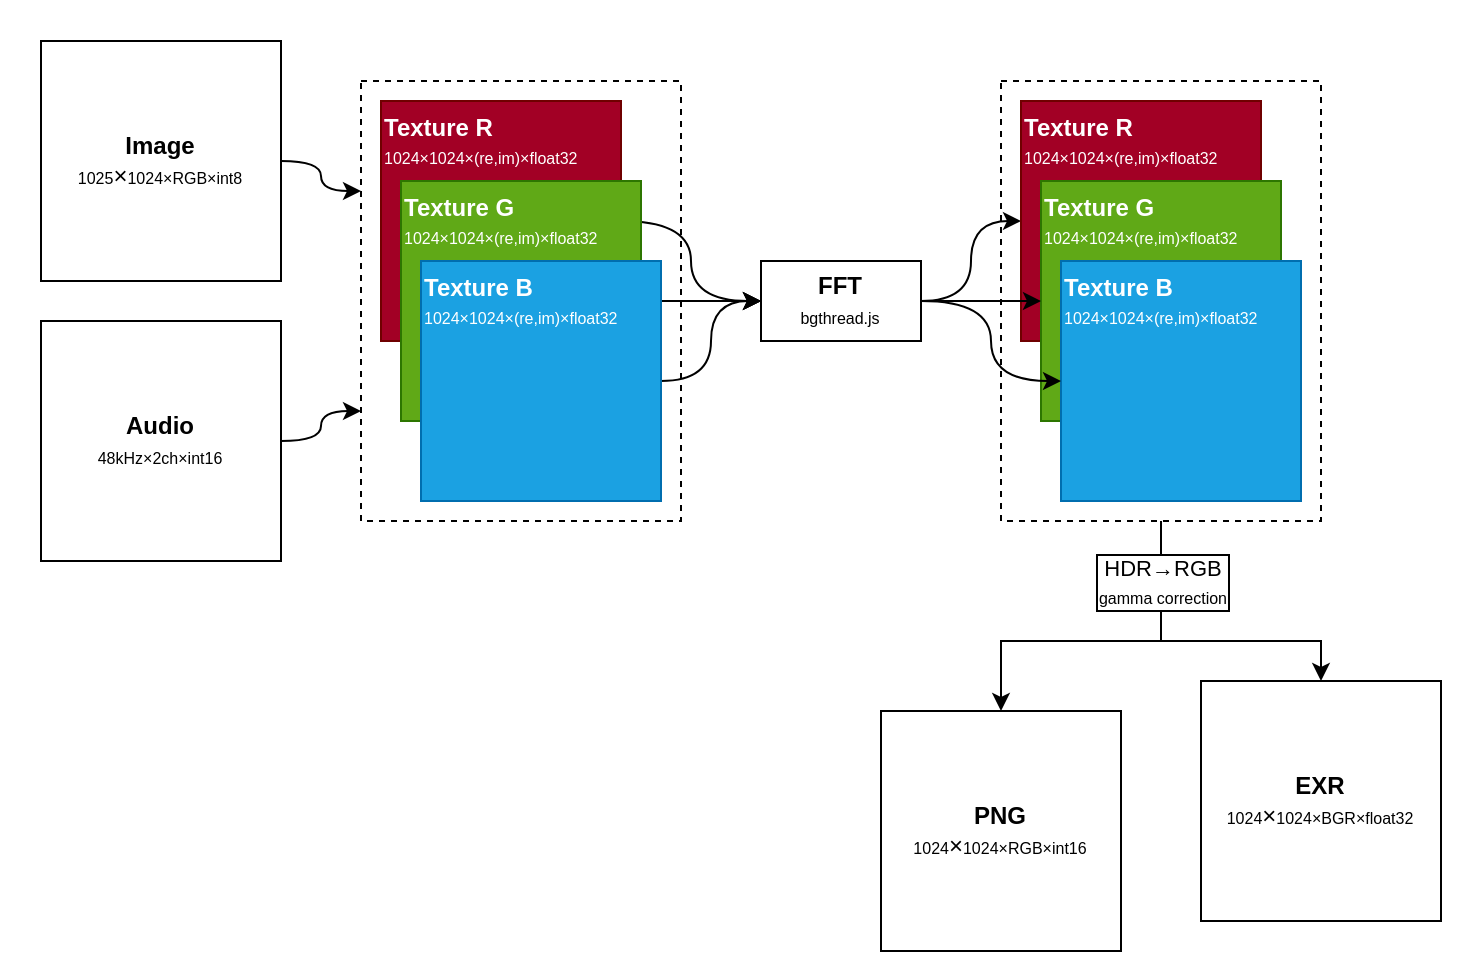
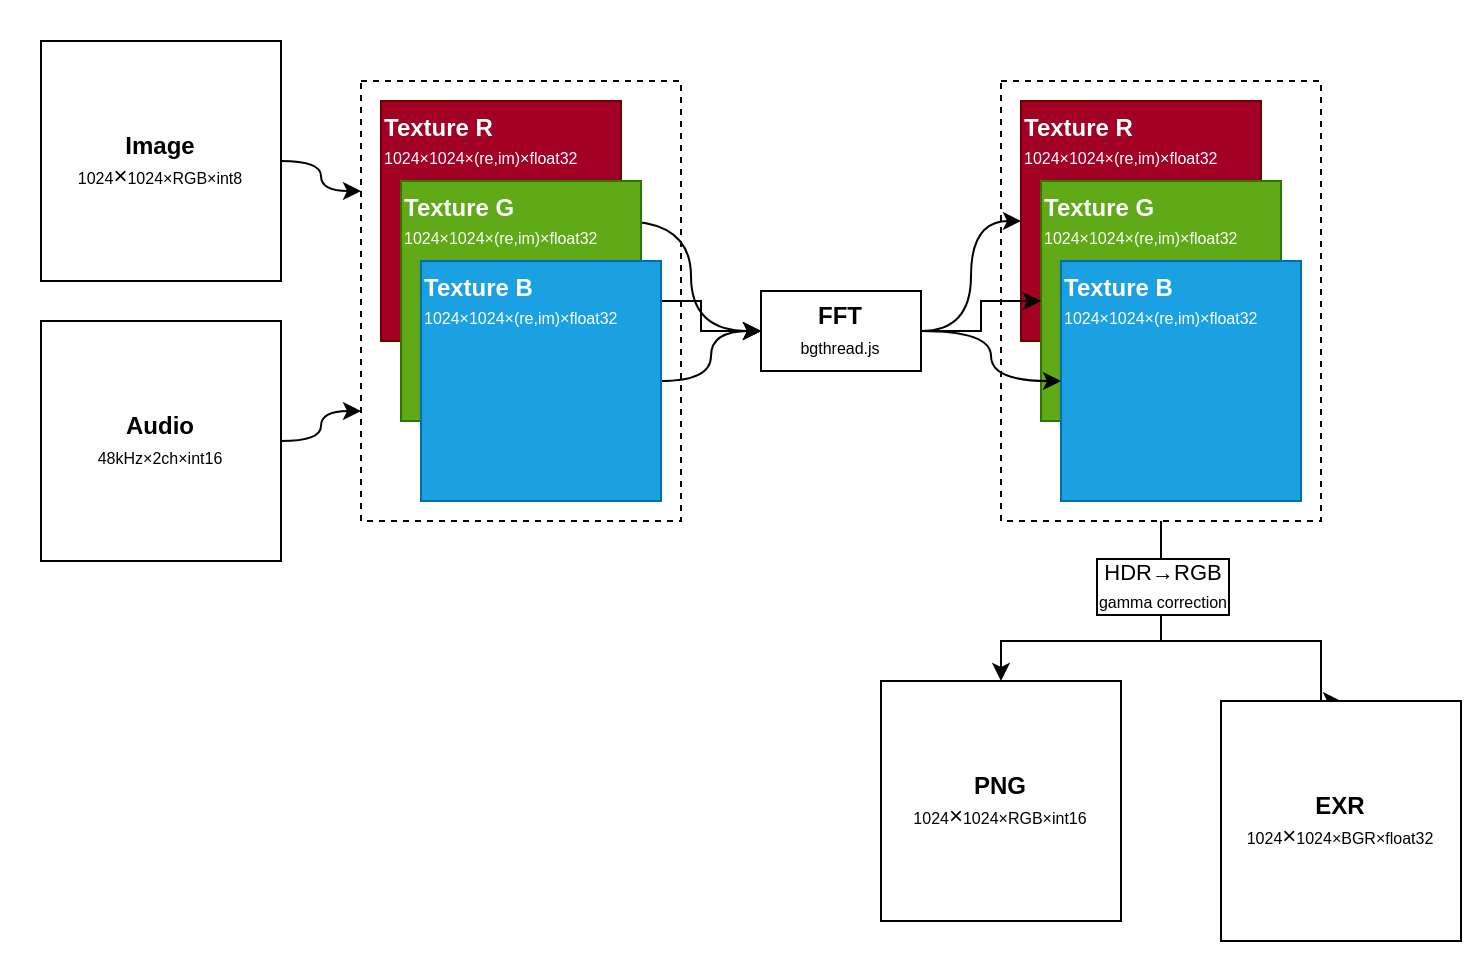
(161, 161) -> (161, 161)
(841, 301) -> (841, 331)
(1321, 801) -> (1341, 821)
(1001, 831) -> (1001, 801)
